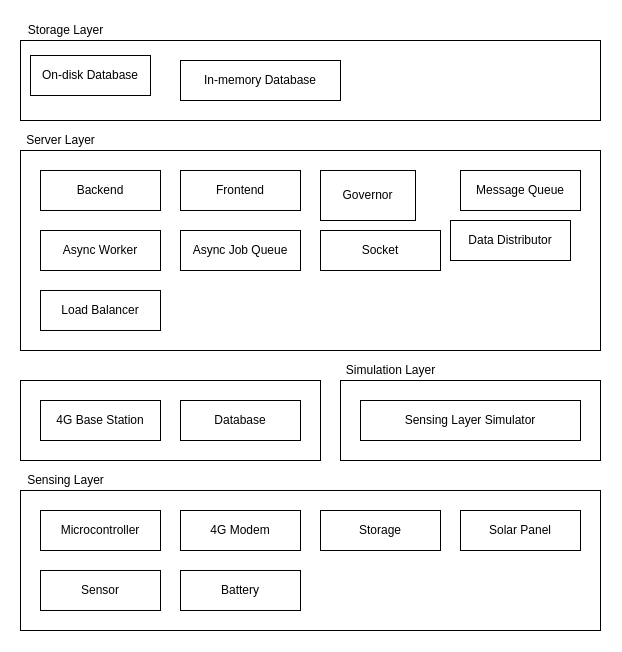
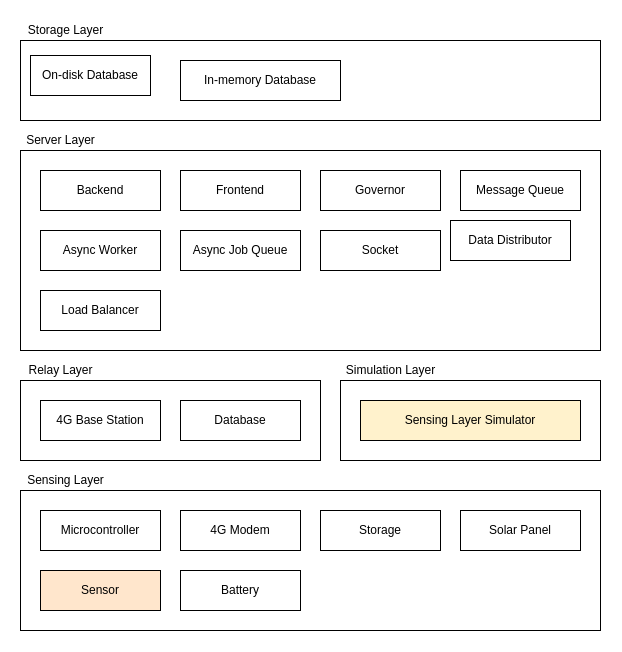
(368, 196) -> (381, 191)
none -> (61, 371)
(471, 421) -> (471, 421)
(101, 591) -> (101, 591)
